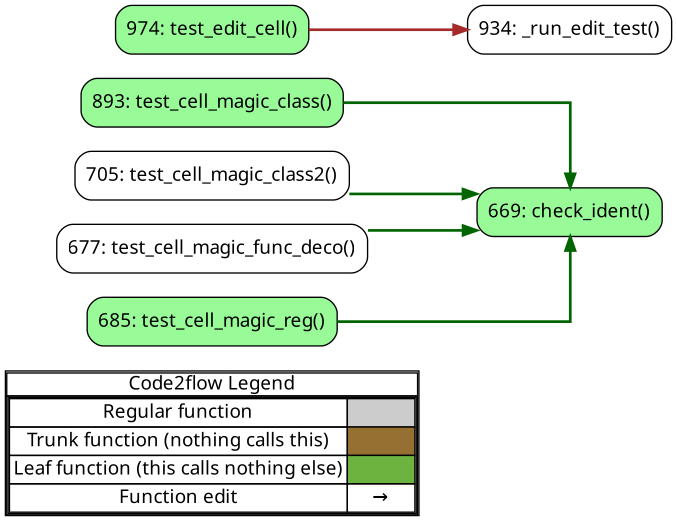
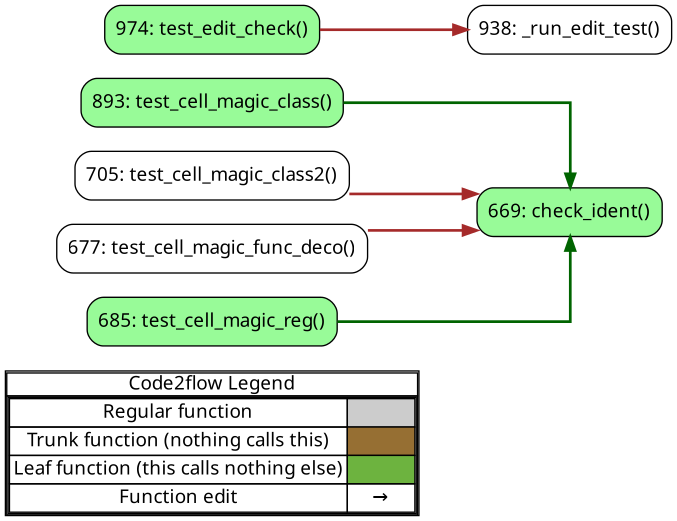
(212, 30) -> (212, 30)
(570, 30) -> (570, 30)
(406, 194) -> (406, 194)
(415, 230) -> (415, 230)
